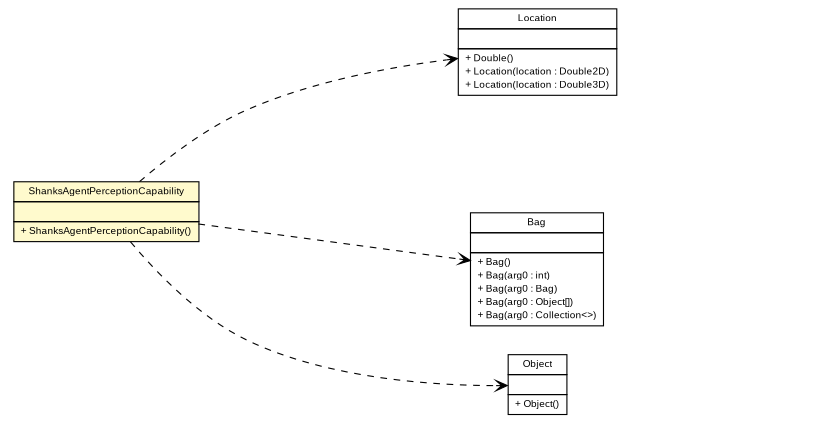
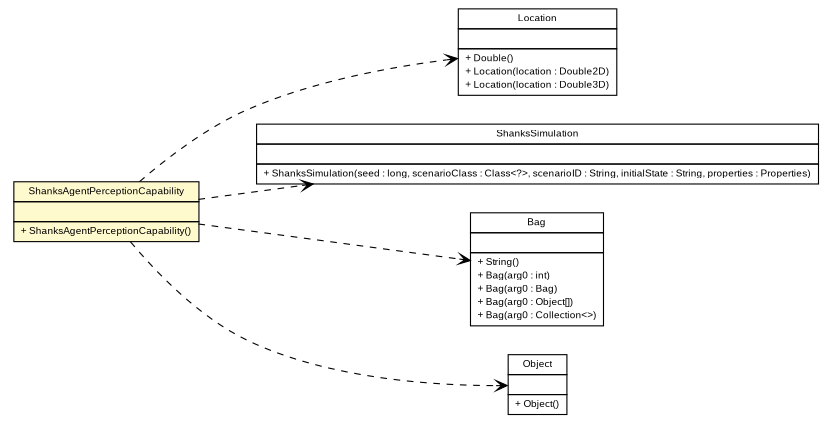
none -> (537, 154)
(494, 262) -> (499, 262)
